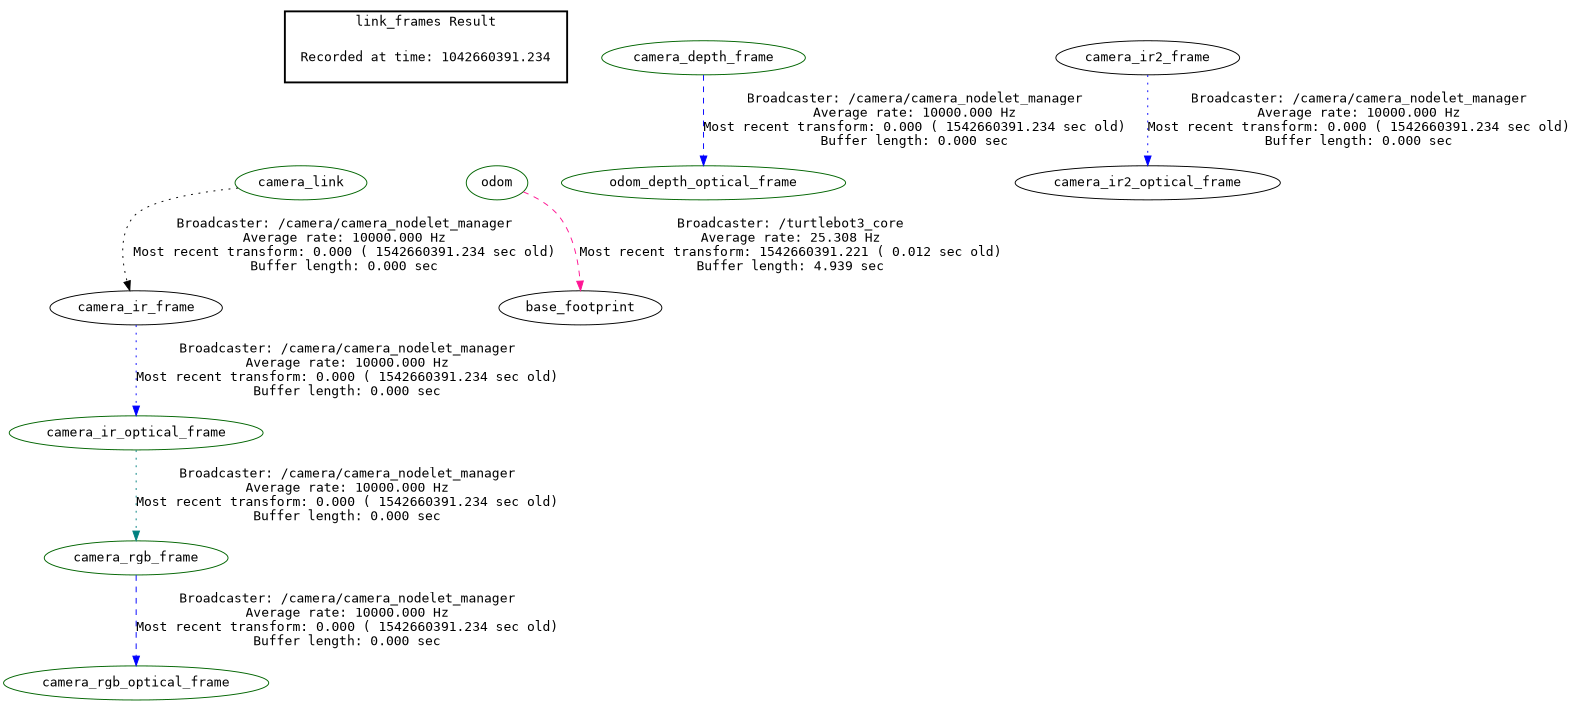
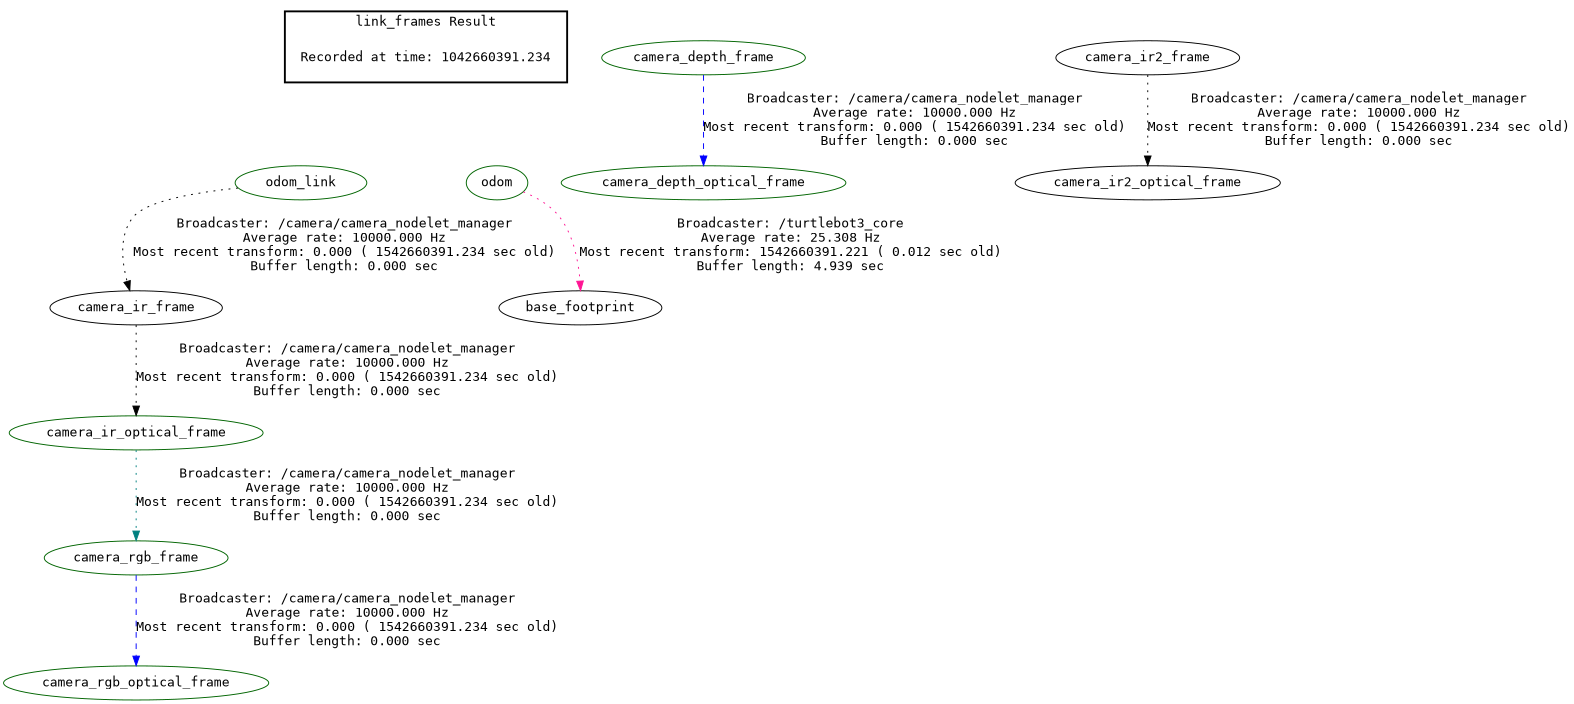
(1148, 115) -> (1148, 115)
(301, 183) -> (301, 183)
(704, 183) -> (704, 183)
(566, 227) -> (566, 227)
(136, 365) -> (136, 365)
